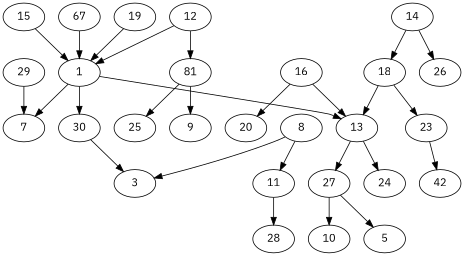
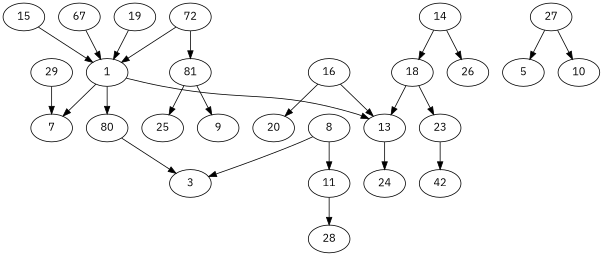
(190, 17) -> (190, 17)
(79, 128) -> (107, 128)
(345, 152) -> none
